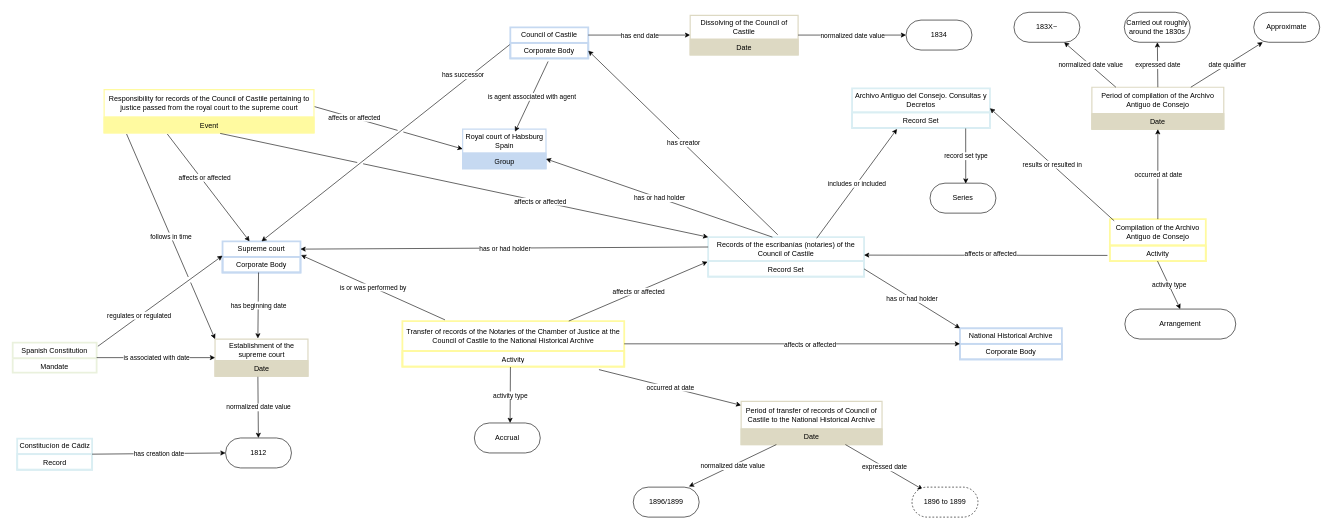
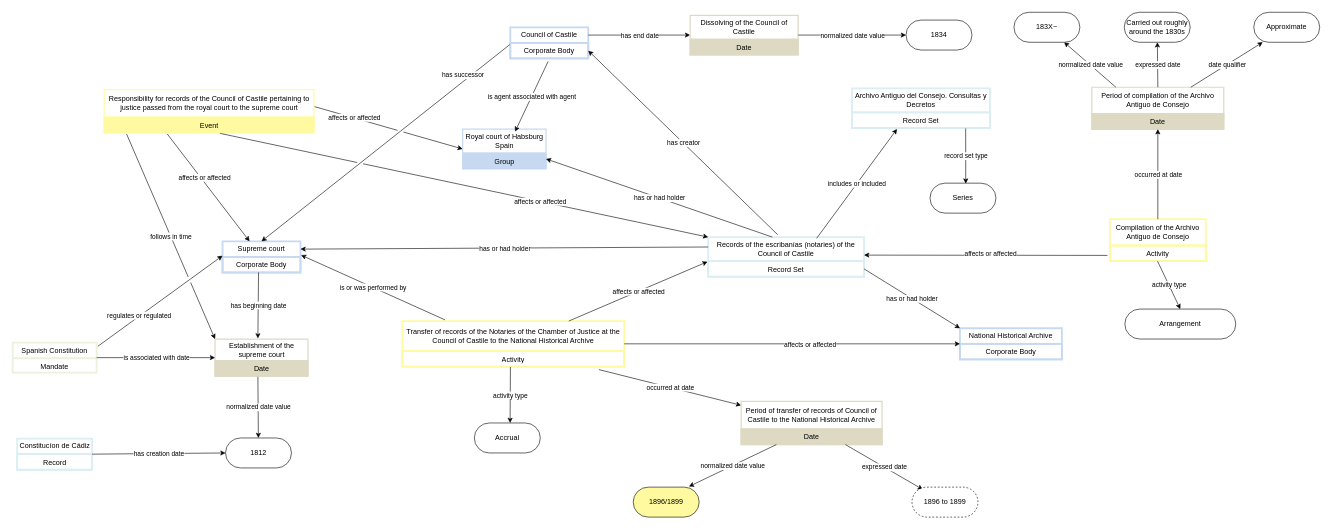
(1052, 164) -> none
(666, 503) -> (666, 503)
